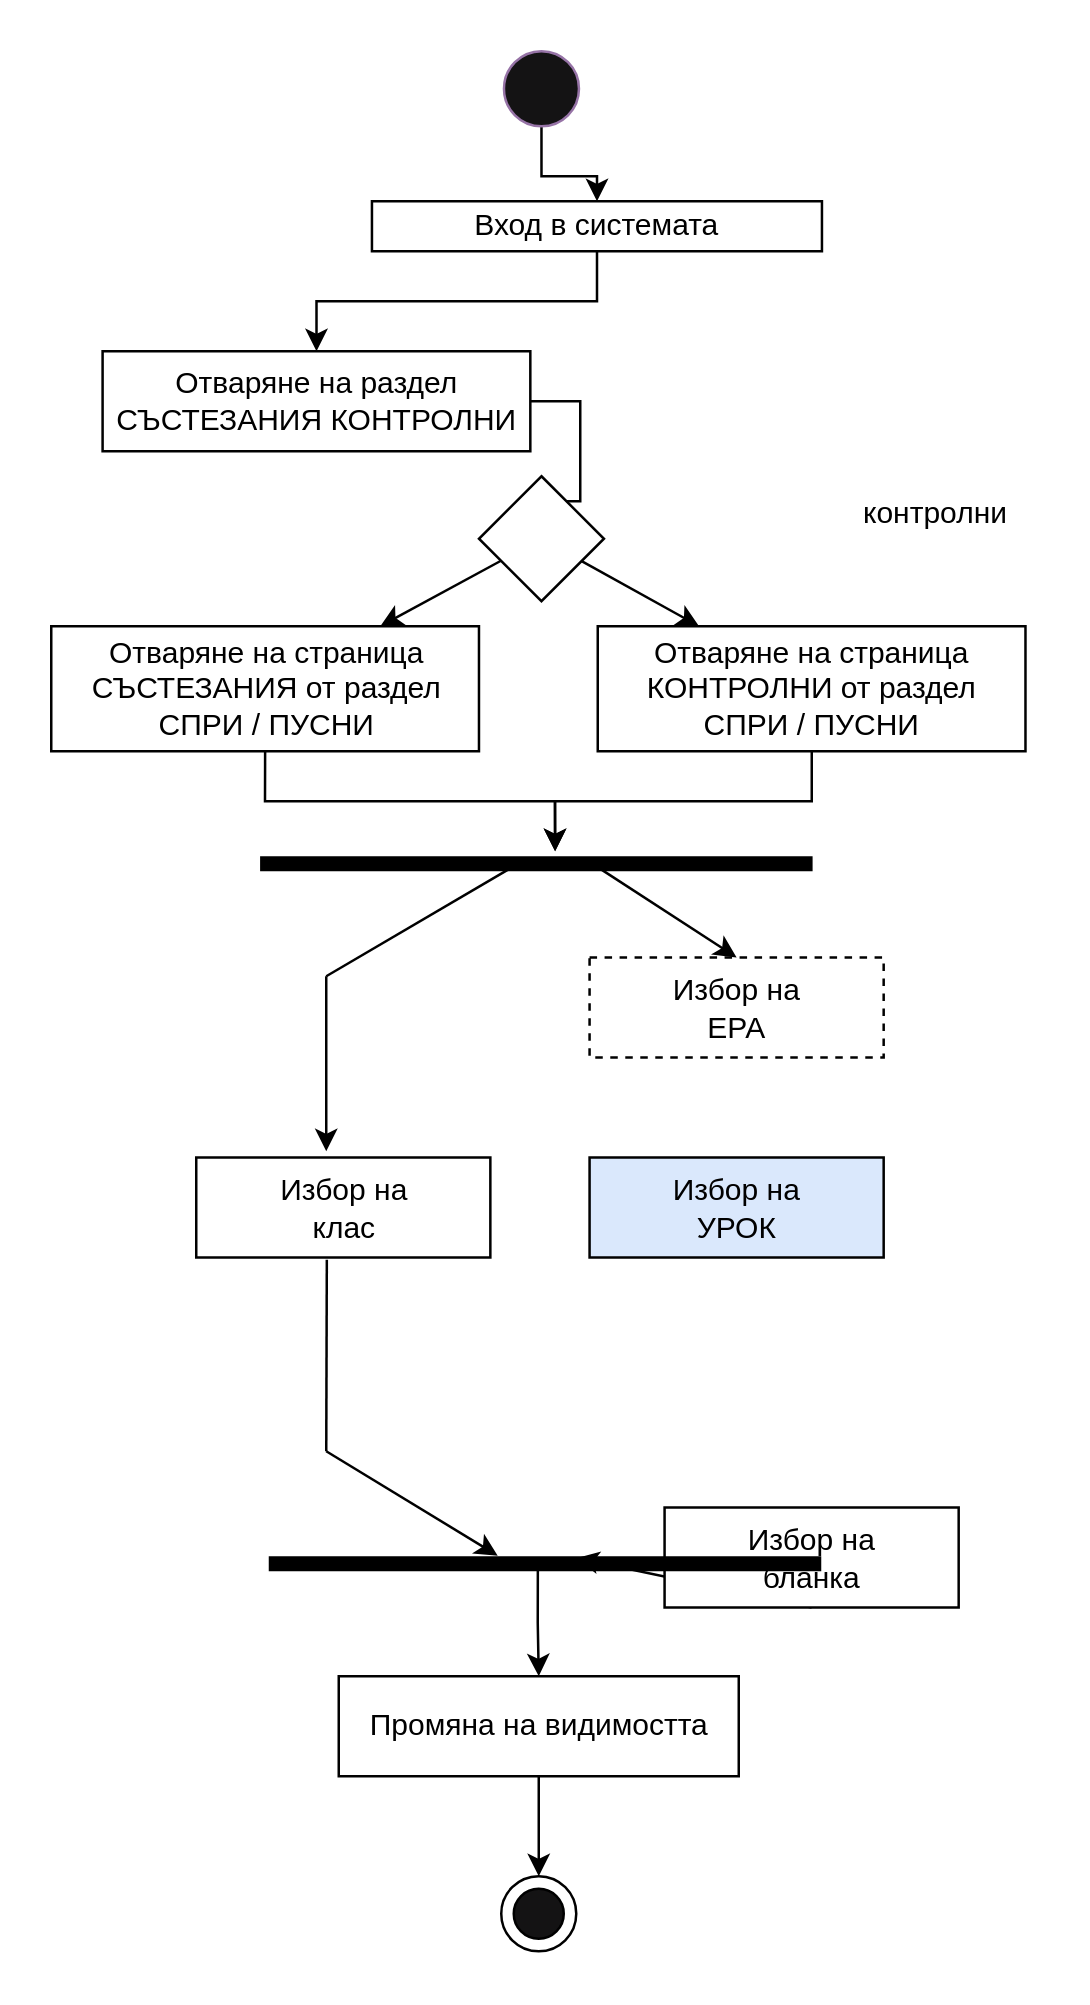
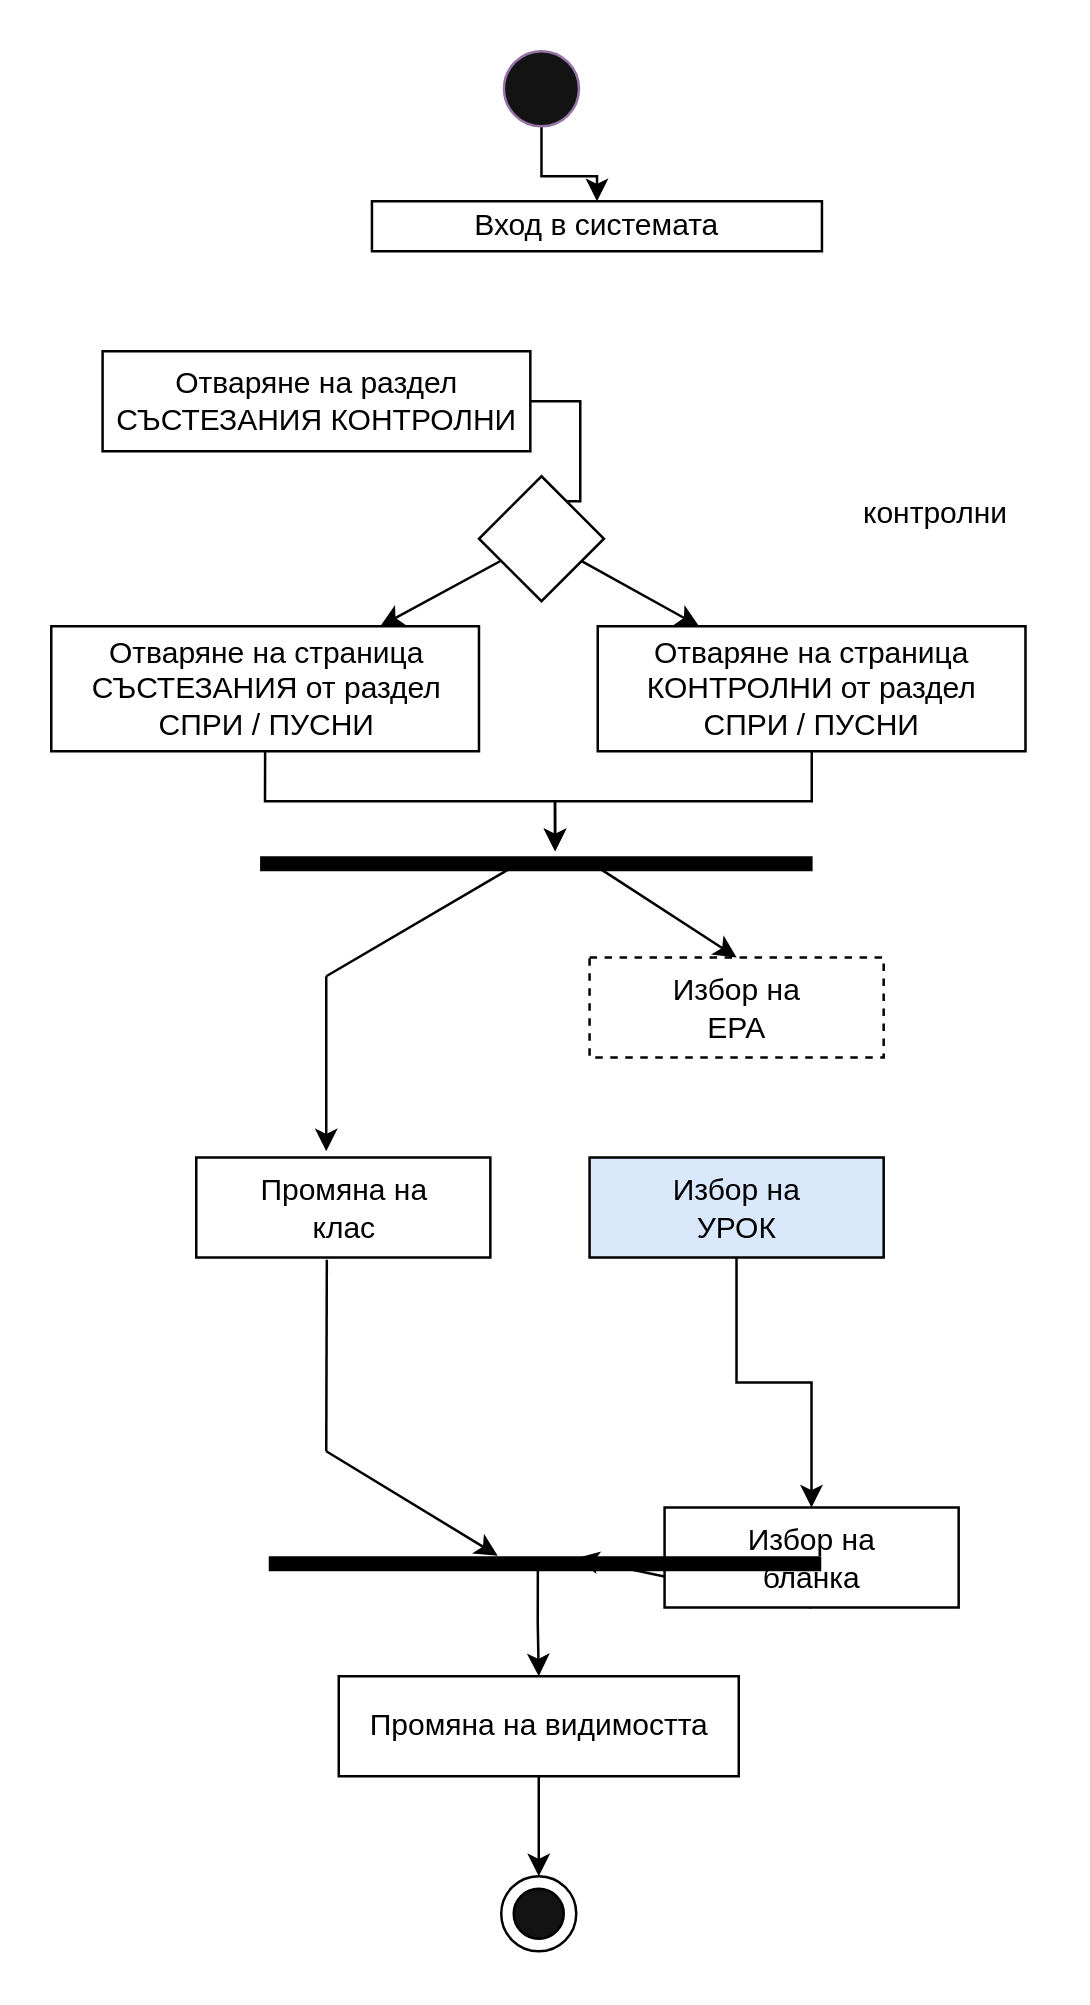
(465, 301) -> none
(345, 1209) -> (345, 1209)
none -> (766, 1383)
